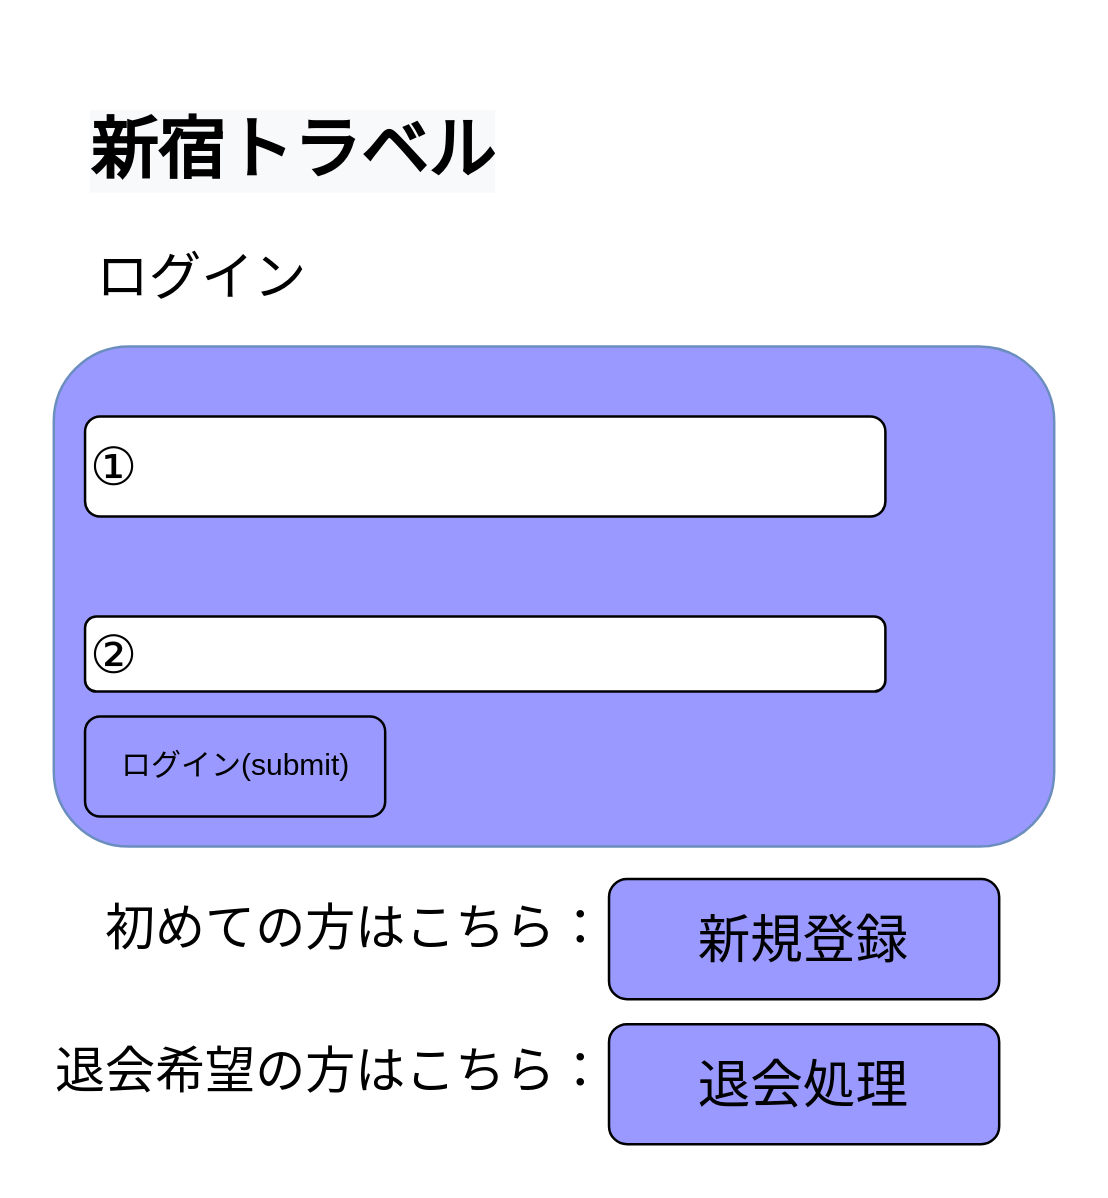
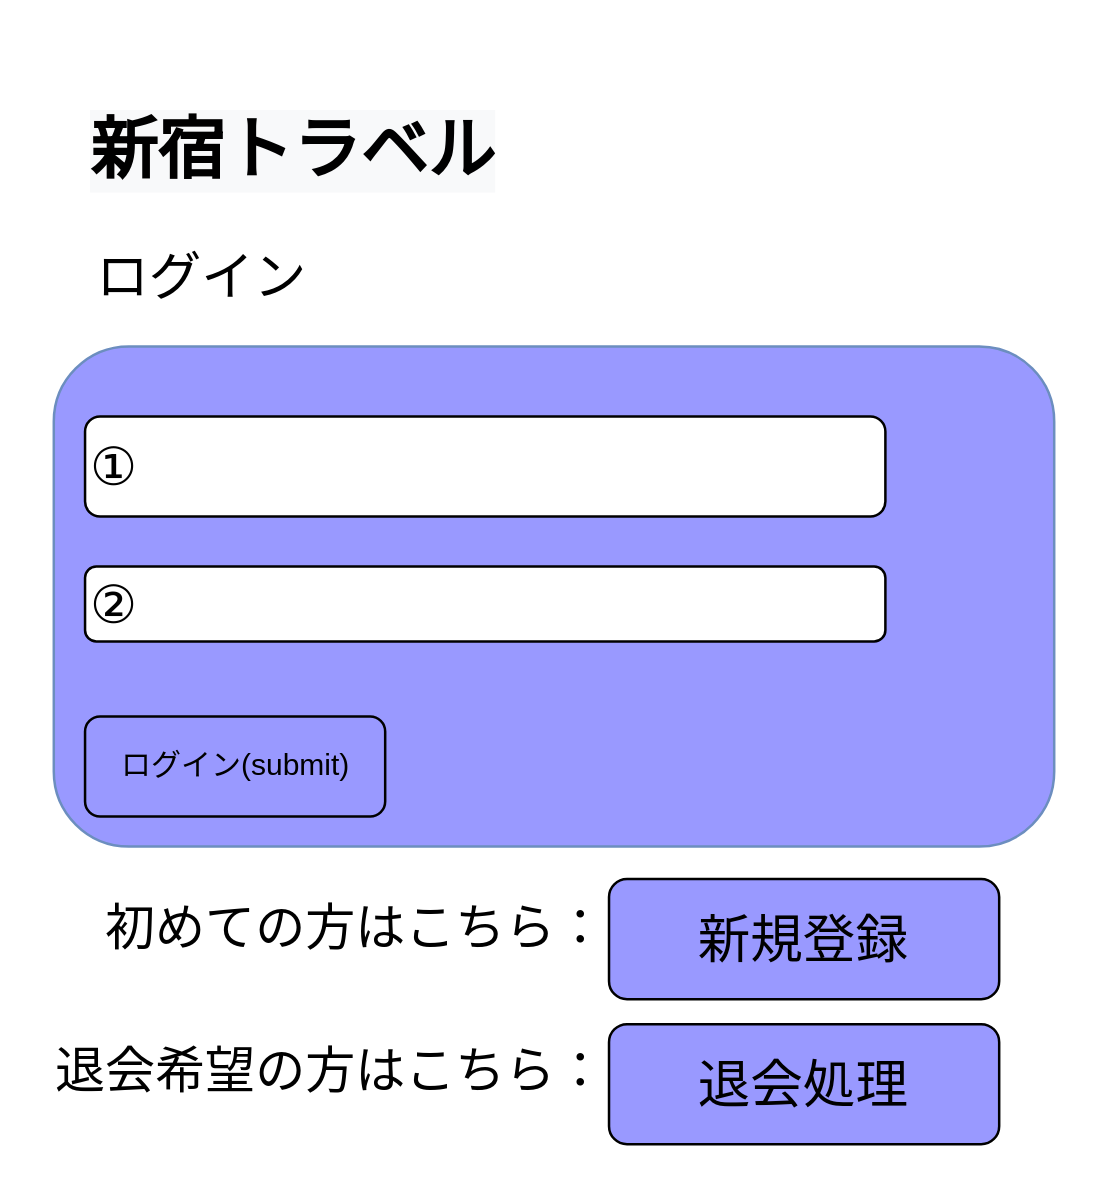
(485, 654) -> (485, 604)
